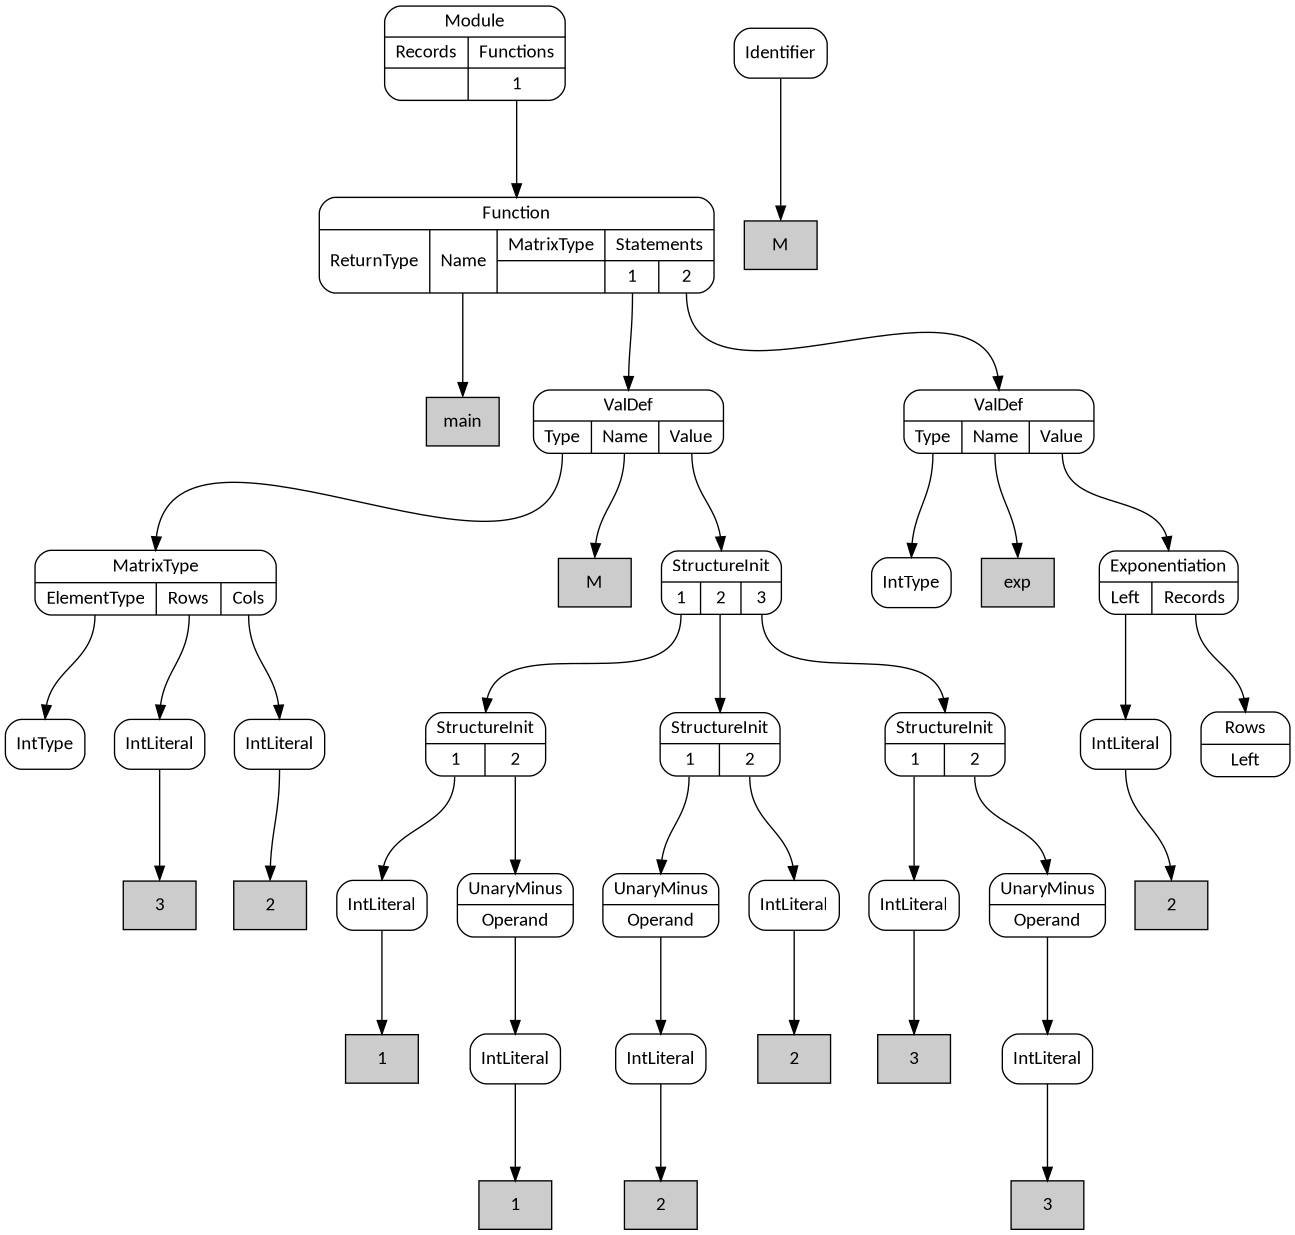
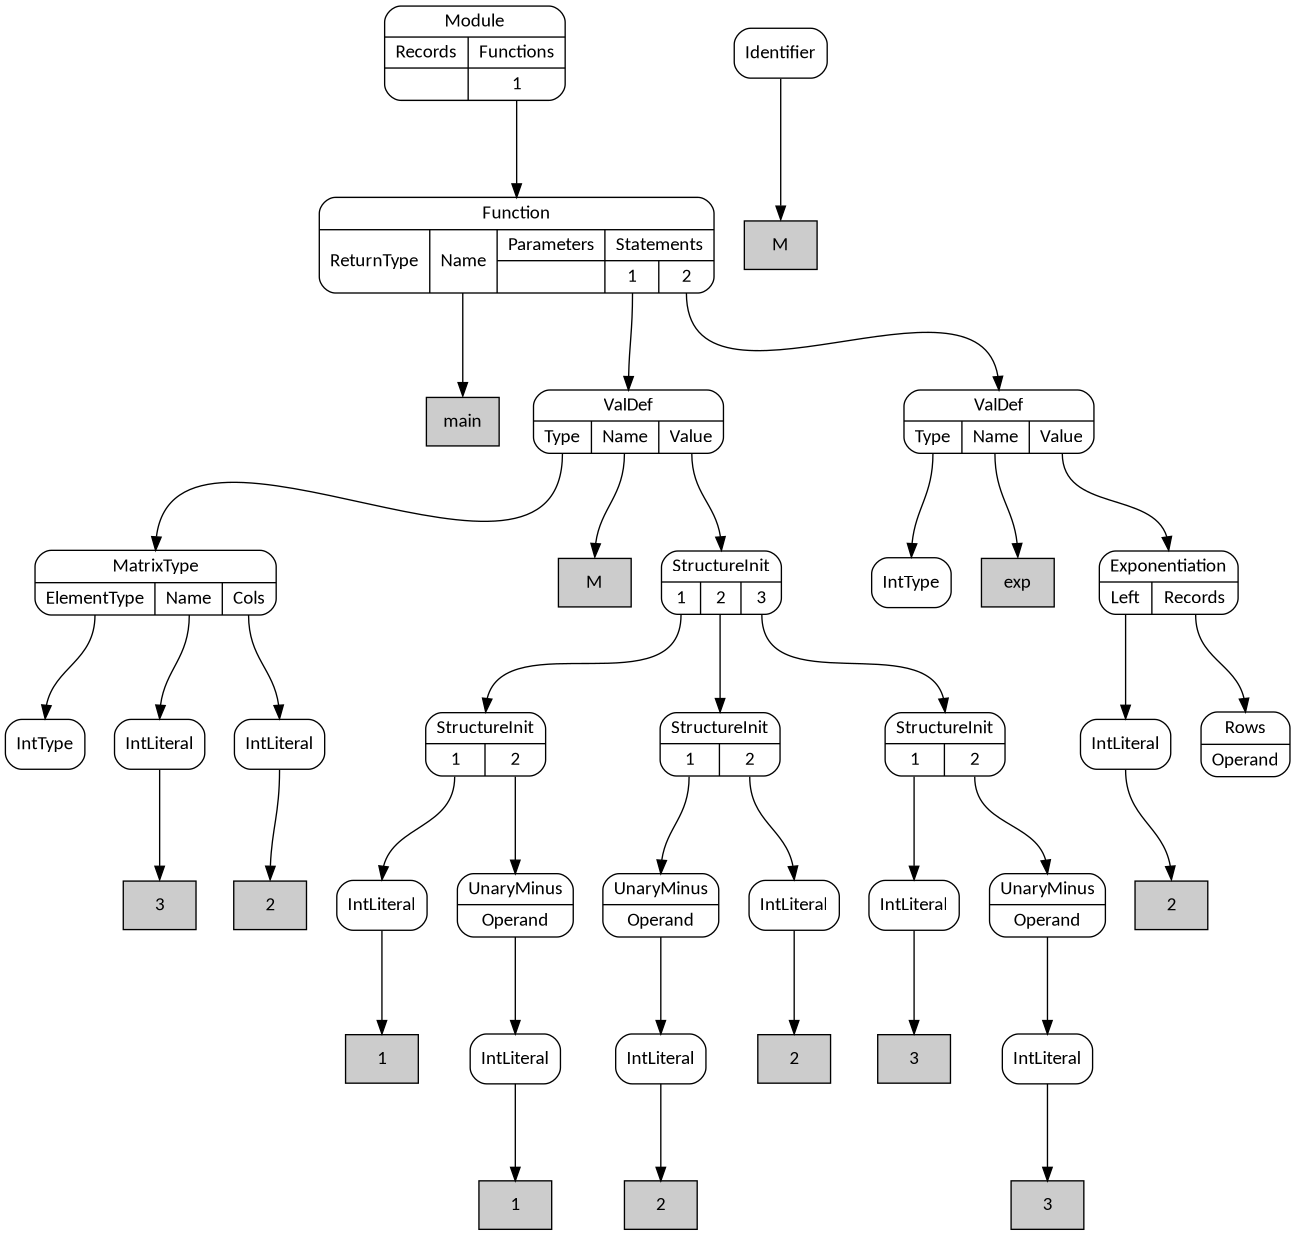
(551, 245) -> (551, 245)
(189, 598) -> (189, 598)
(1246, 760) -> (1246, 760)
